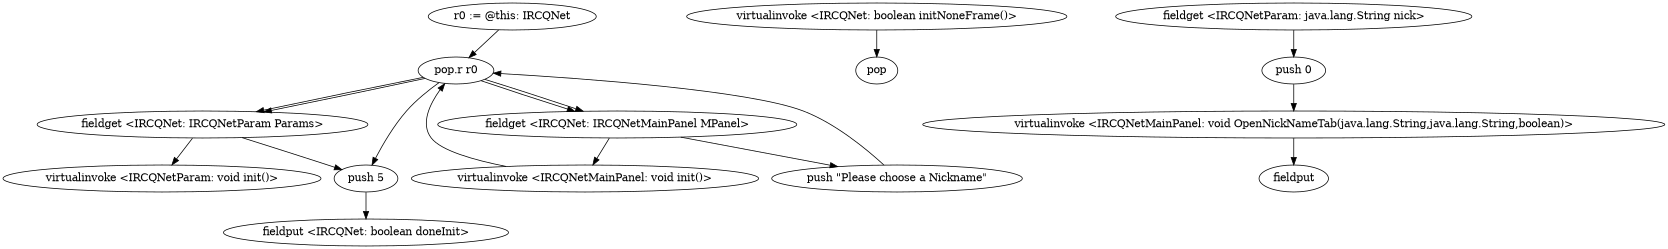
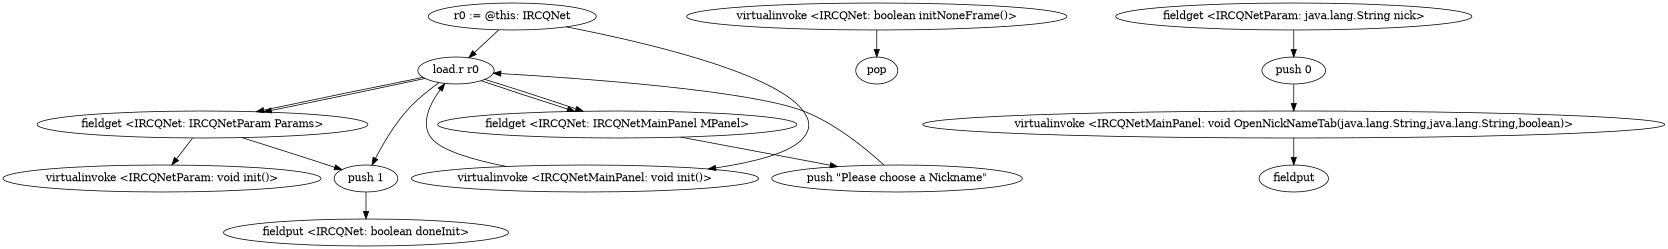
(456, 70) -> (456, 70)
(603, 148) -> (748, 77)
(366, 178) -> (366, 178)
